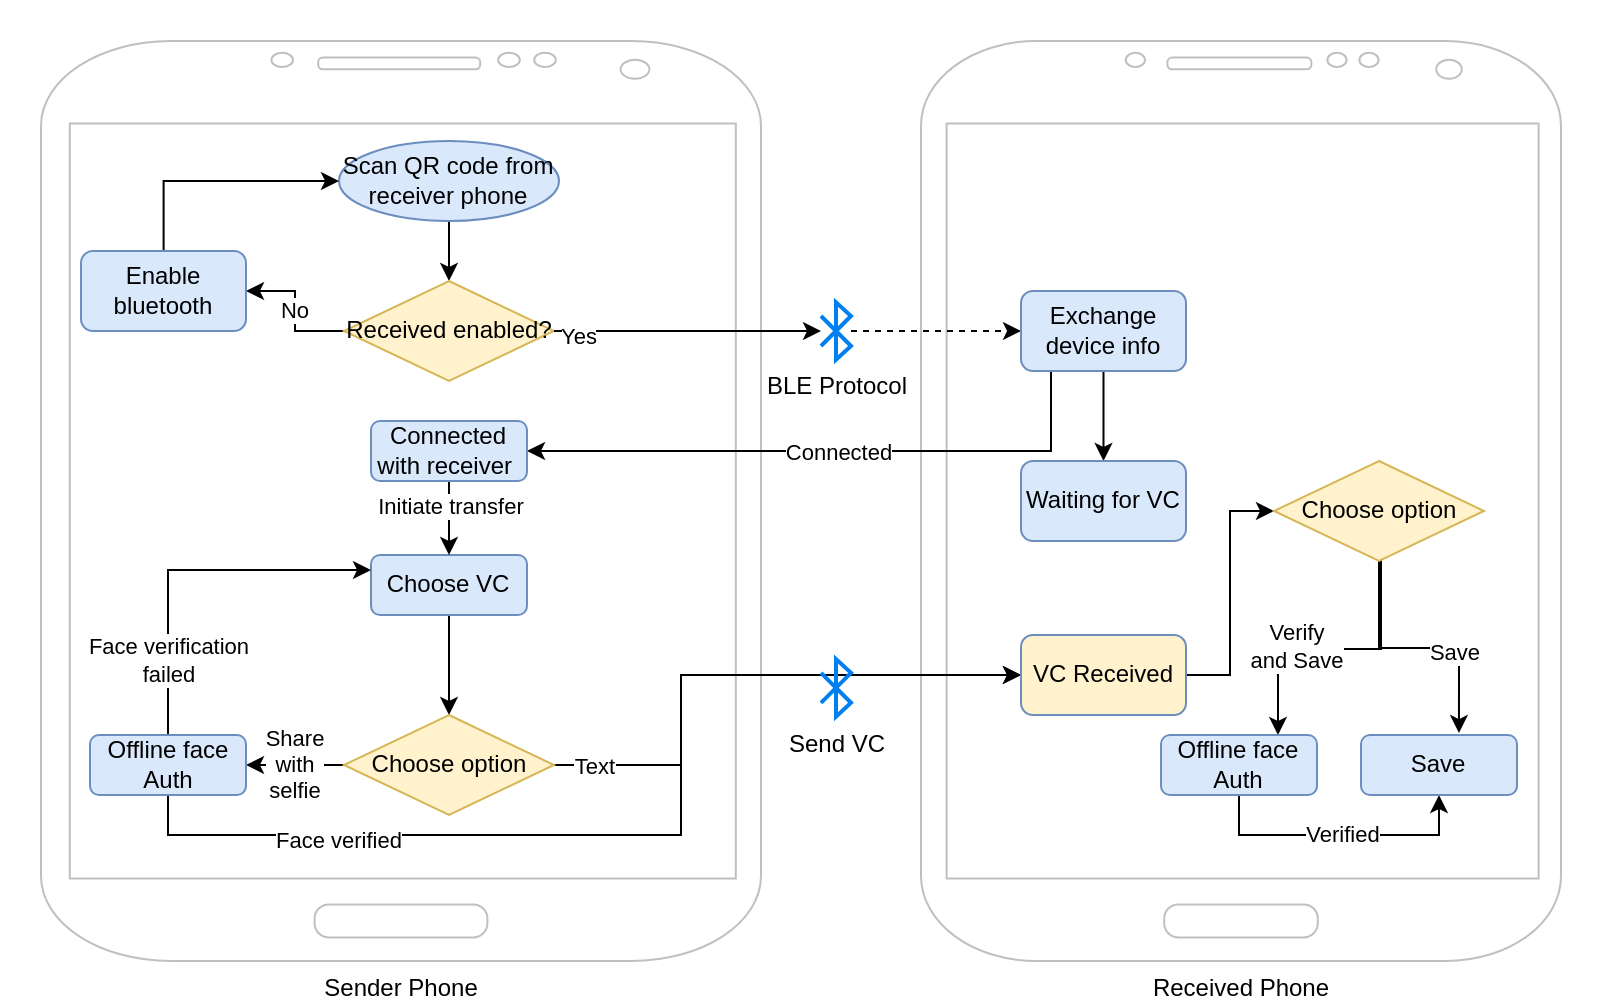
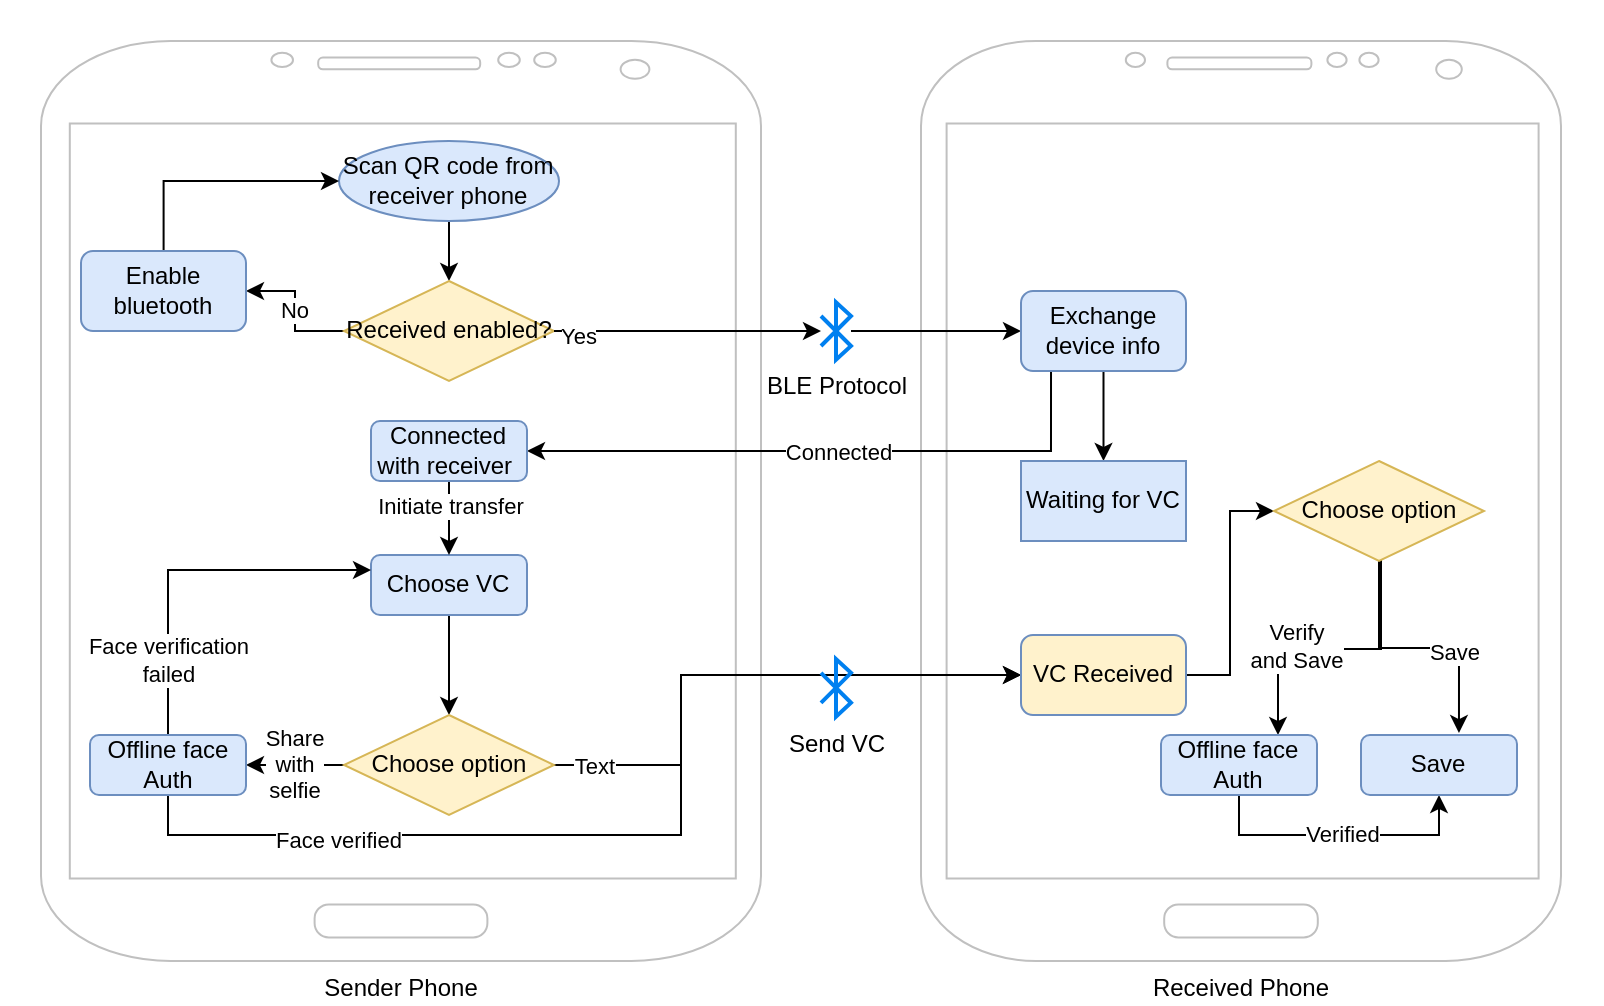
(931, 331) -> (931, 331)
(1104, 501) -> (1104, 501)
